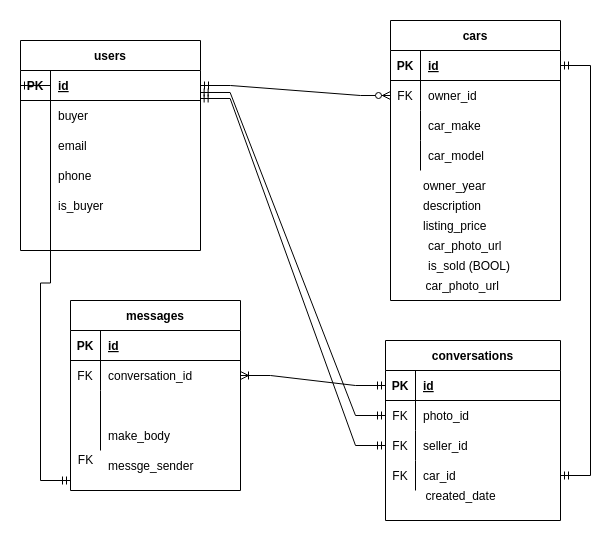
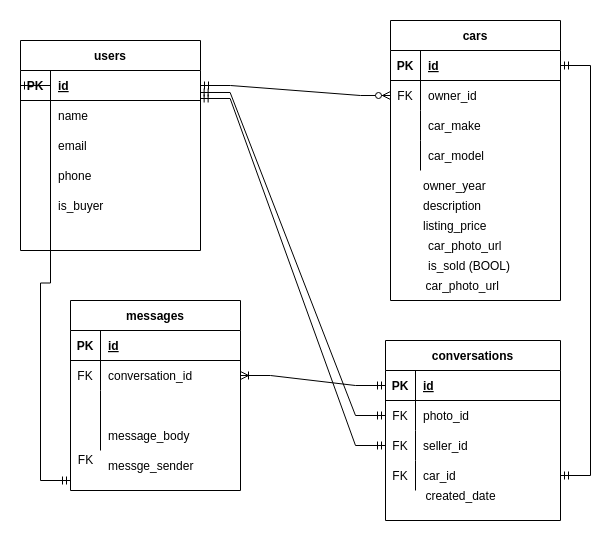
(75, 116) -> (71, 116)
(138, 436) -> (148, 436)
